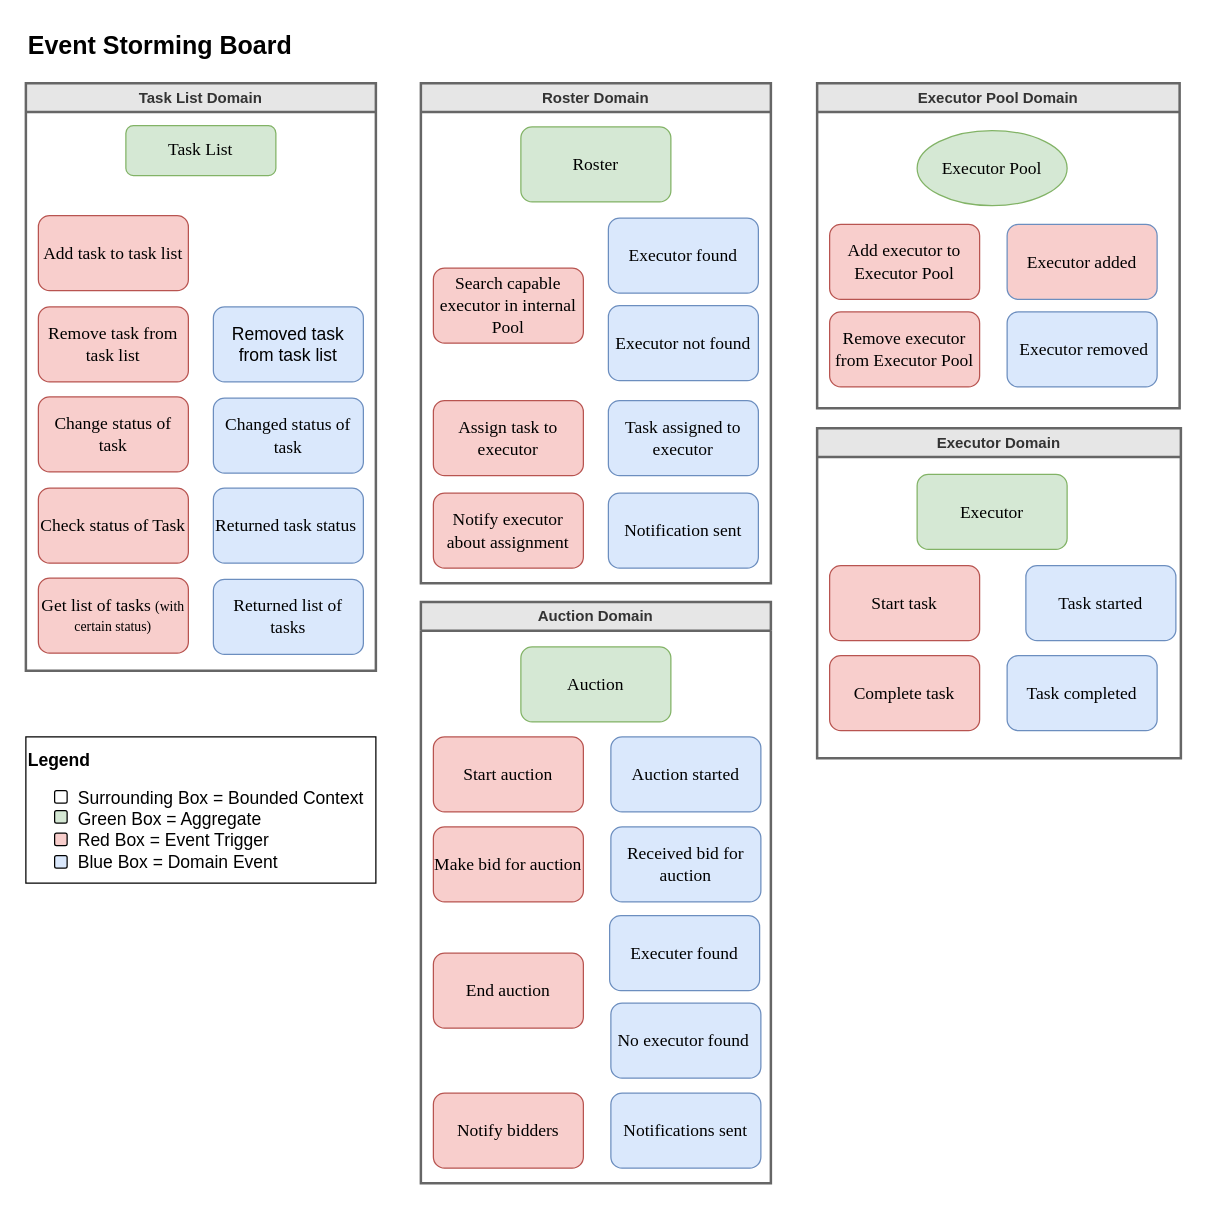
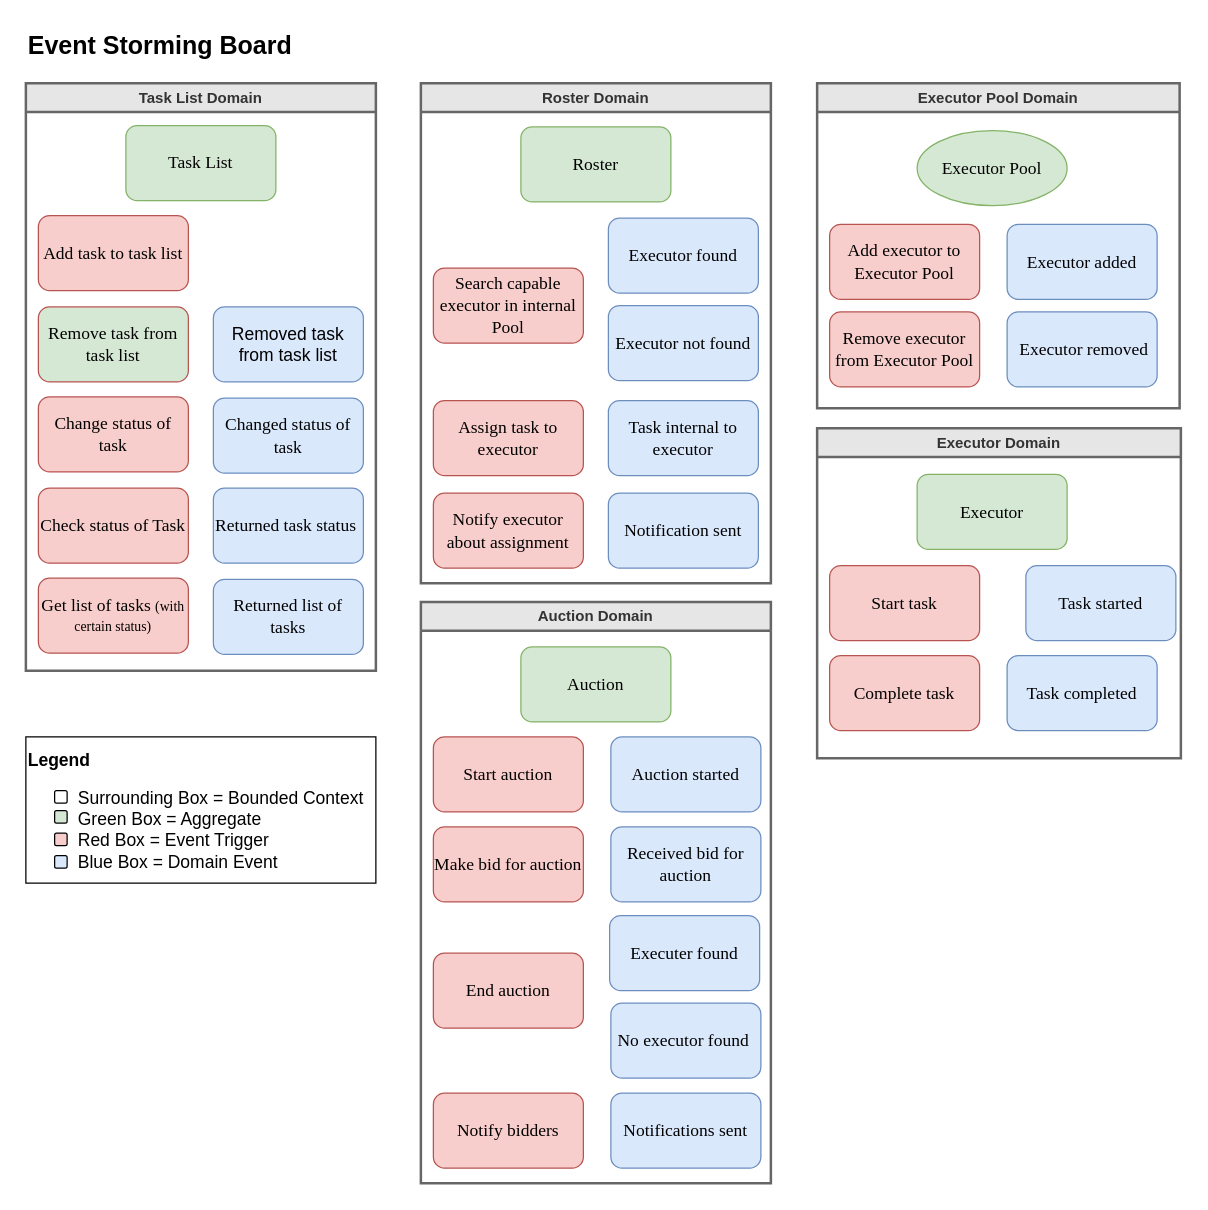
(201, 151) -> (201, 163)
(1082, 262) -> (1082, 262)
(113, 344) -> (113, 344)
(683, 438) -> (683, 438)
